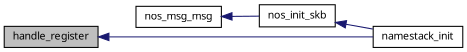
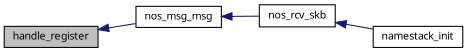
(297, 16) -> (297, 16)
(241, 37) -> (122, 26)
